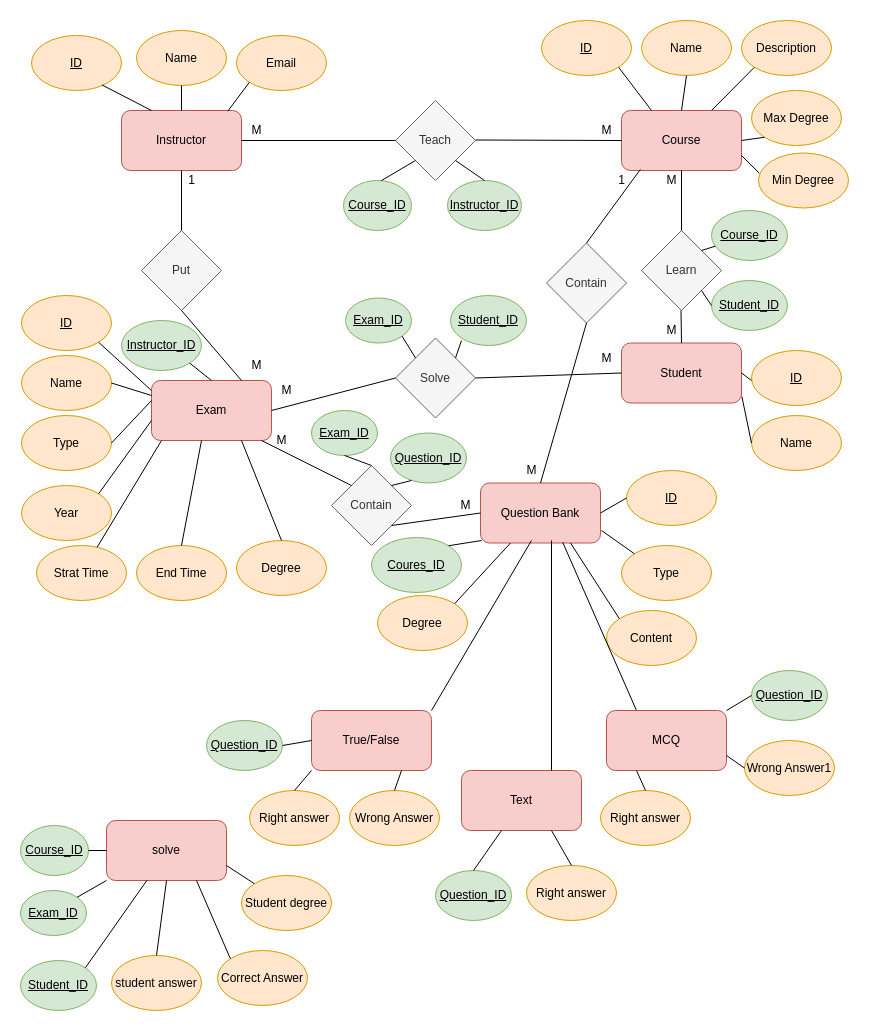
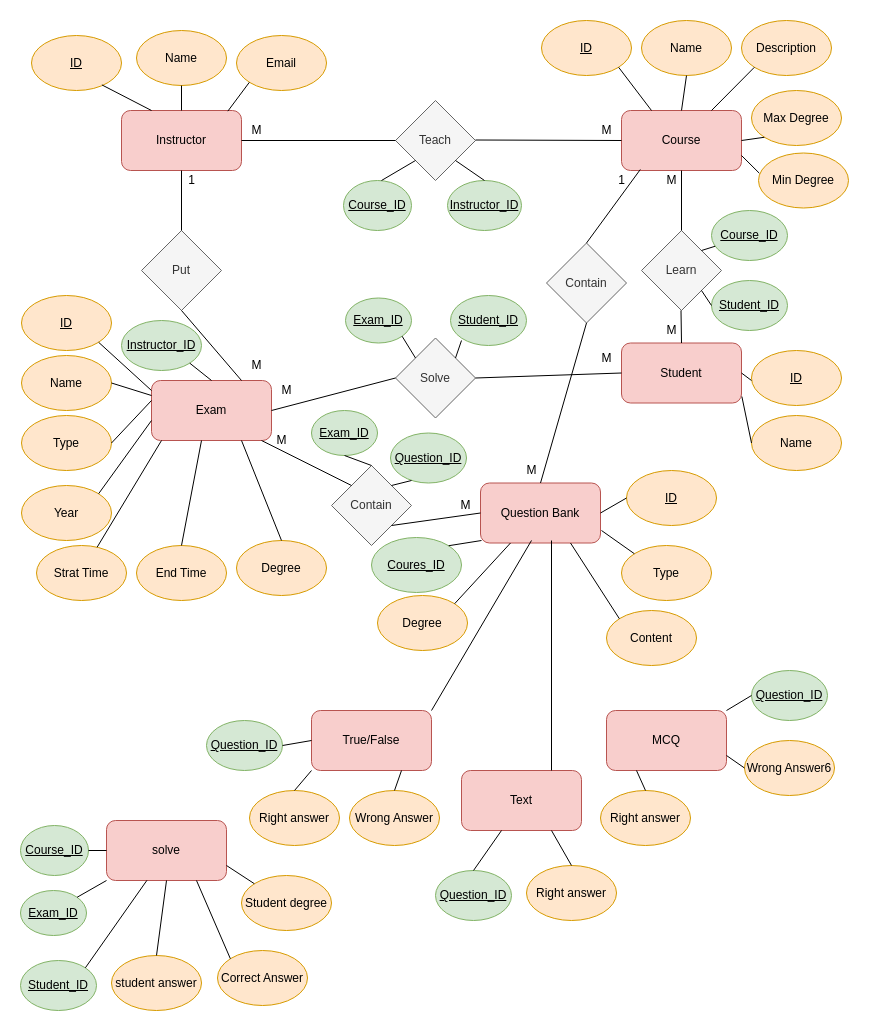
(600, 627) -> none
(790, 769) -> (790, 769)
